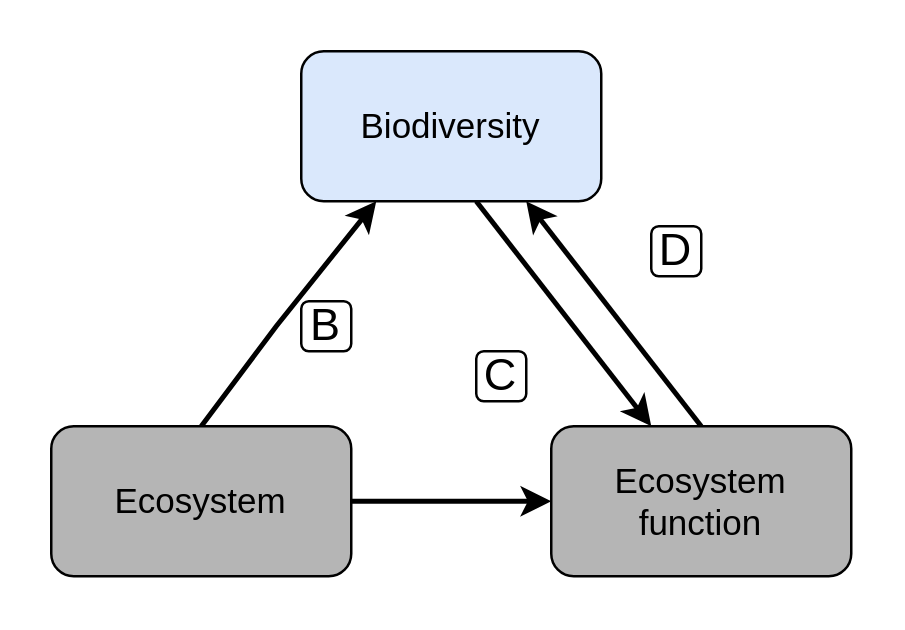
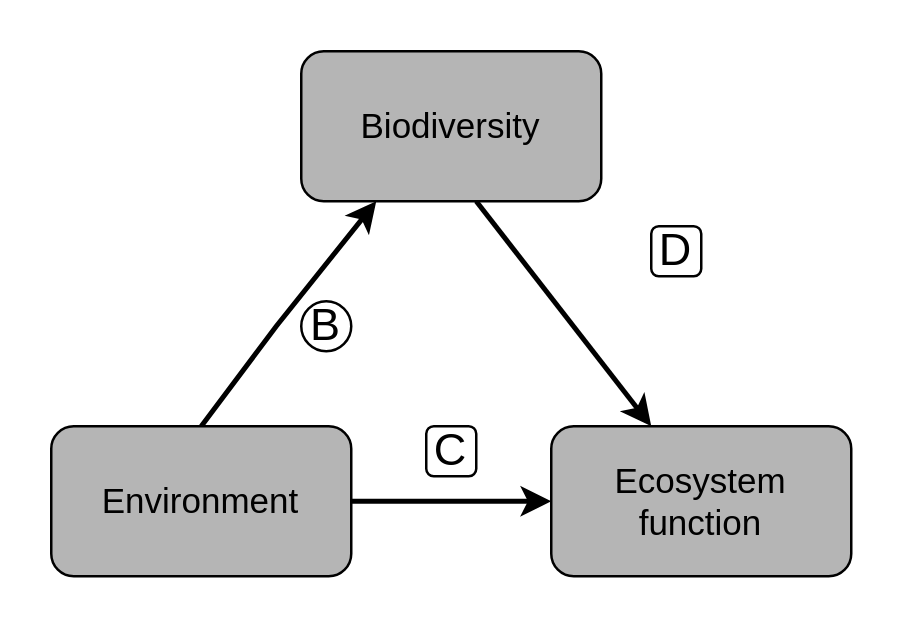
(451, 126) -> (451, 126)
(620, 322) -> none
(326, 326) -> (326, 326)
(501, 376) -> (451, 451)
(201, 501) -> (201, 501)
